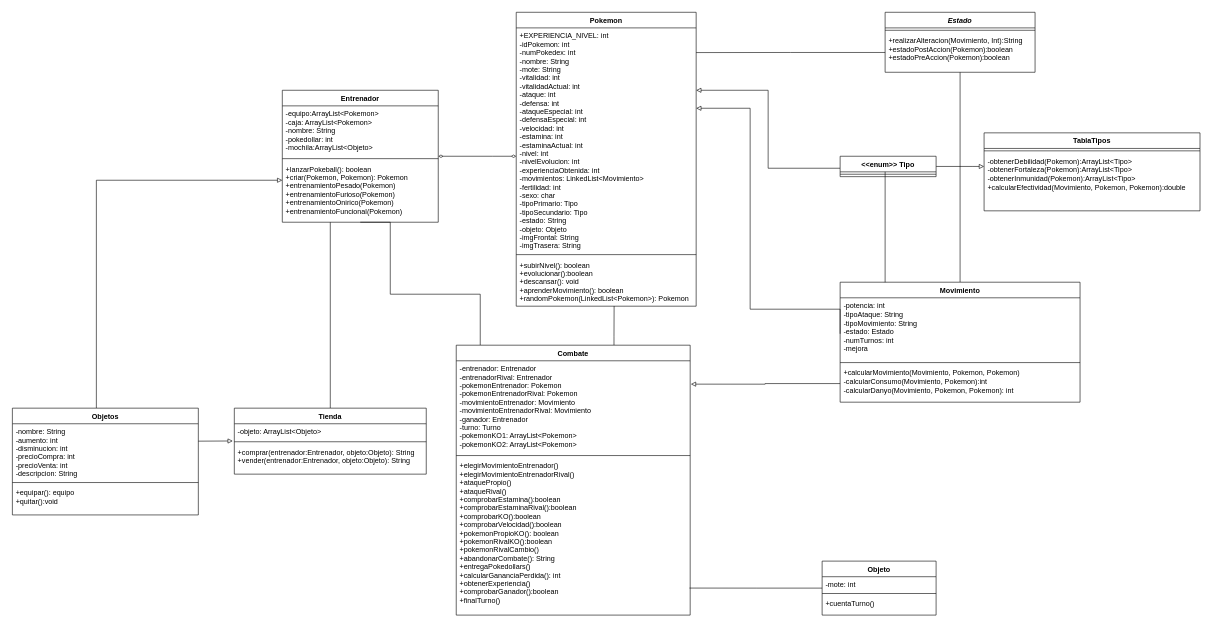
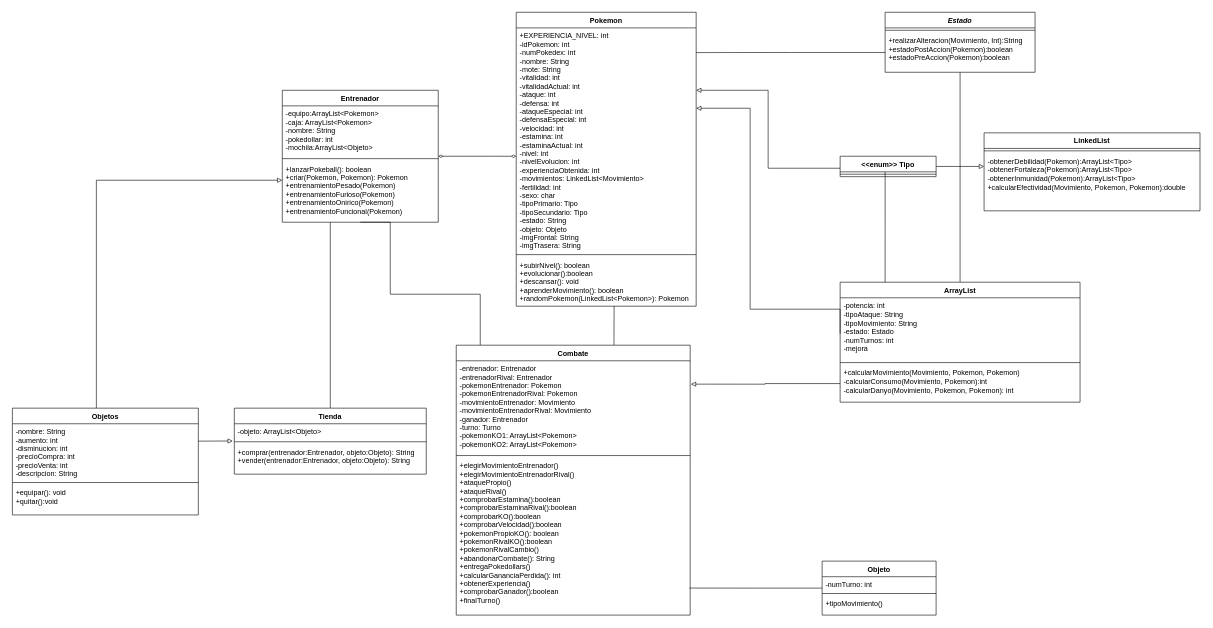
(1092, 141) -> (1092, 141)
(960, 291) -> (960, 291)
(48, 493) -> (44, 493)
(843, 585) -> (851, 585)
(854, 604) -> (857, 604)
